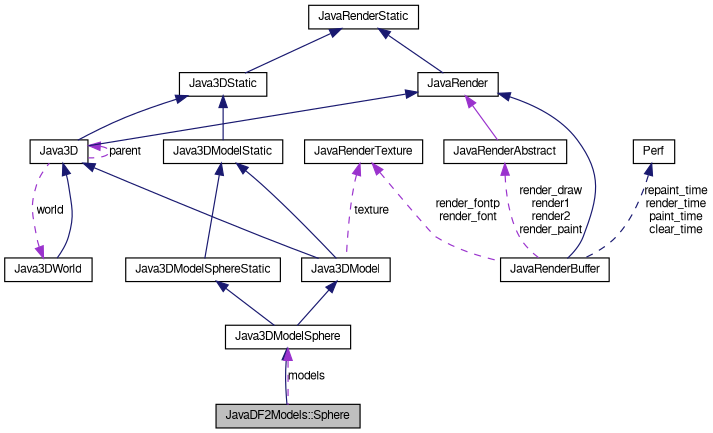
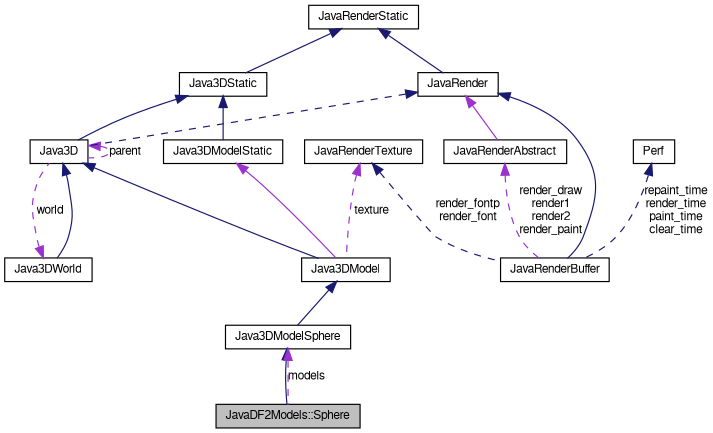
(247, 120) -> (247, 120)
(292, 213) -> (292, 213)
(430, 231) -> (430, 231)
(203, 270) -> none
